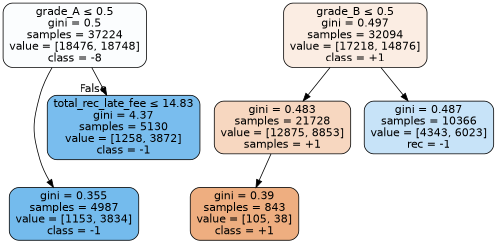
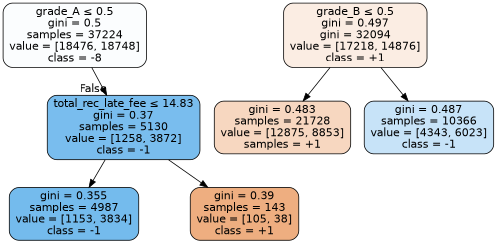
(355, 35) -> (355, 35)
(124, 115) -> (124, 115)
(34, 124) -> (99, 170)
(429, 145) -> (429, 145)
(265, 167) -> (185, 171)
(245, 208) -> (245, 208)
